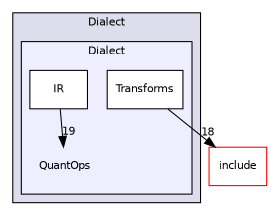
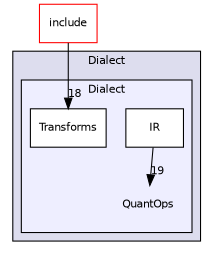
(185, 123) -> (68, 70)
